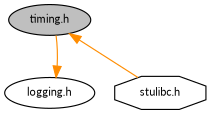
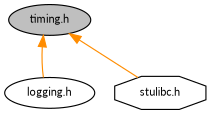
(57, 51) -> (42, 62)
